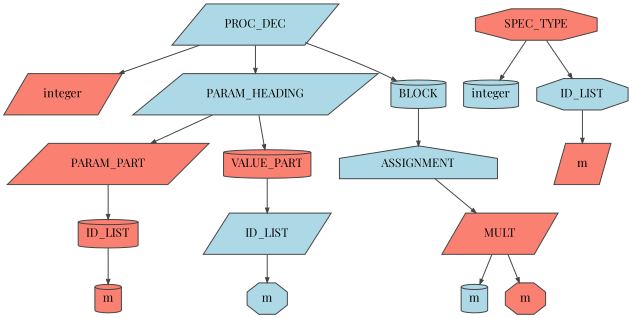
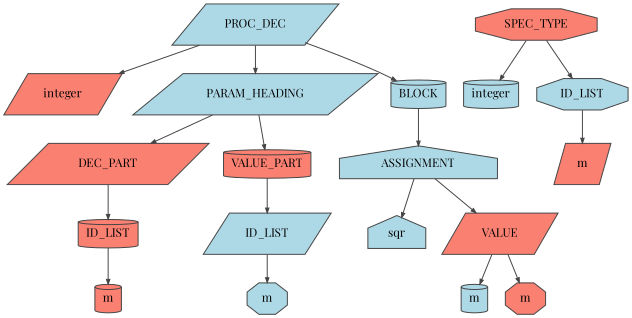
(108, 164) -> (108, 164)
none -> (397, 234)
(500, 234) -> (500, 234)
